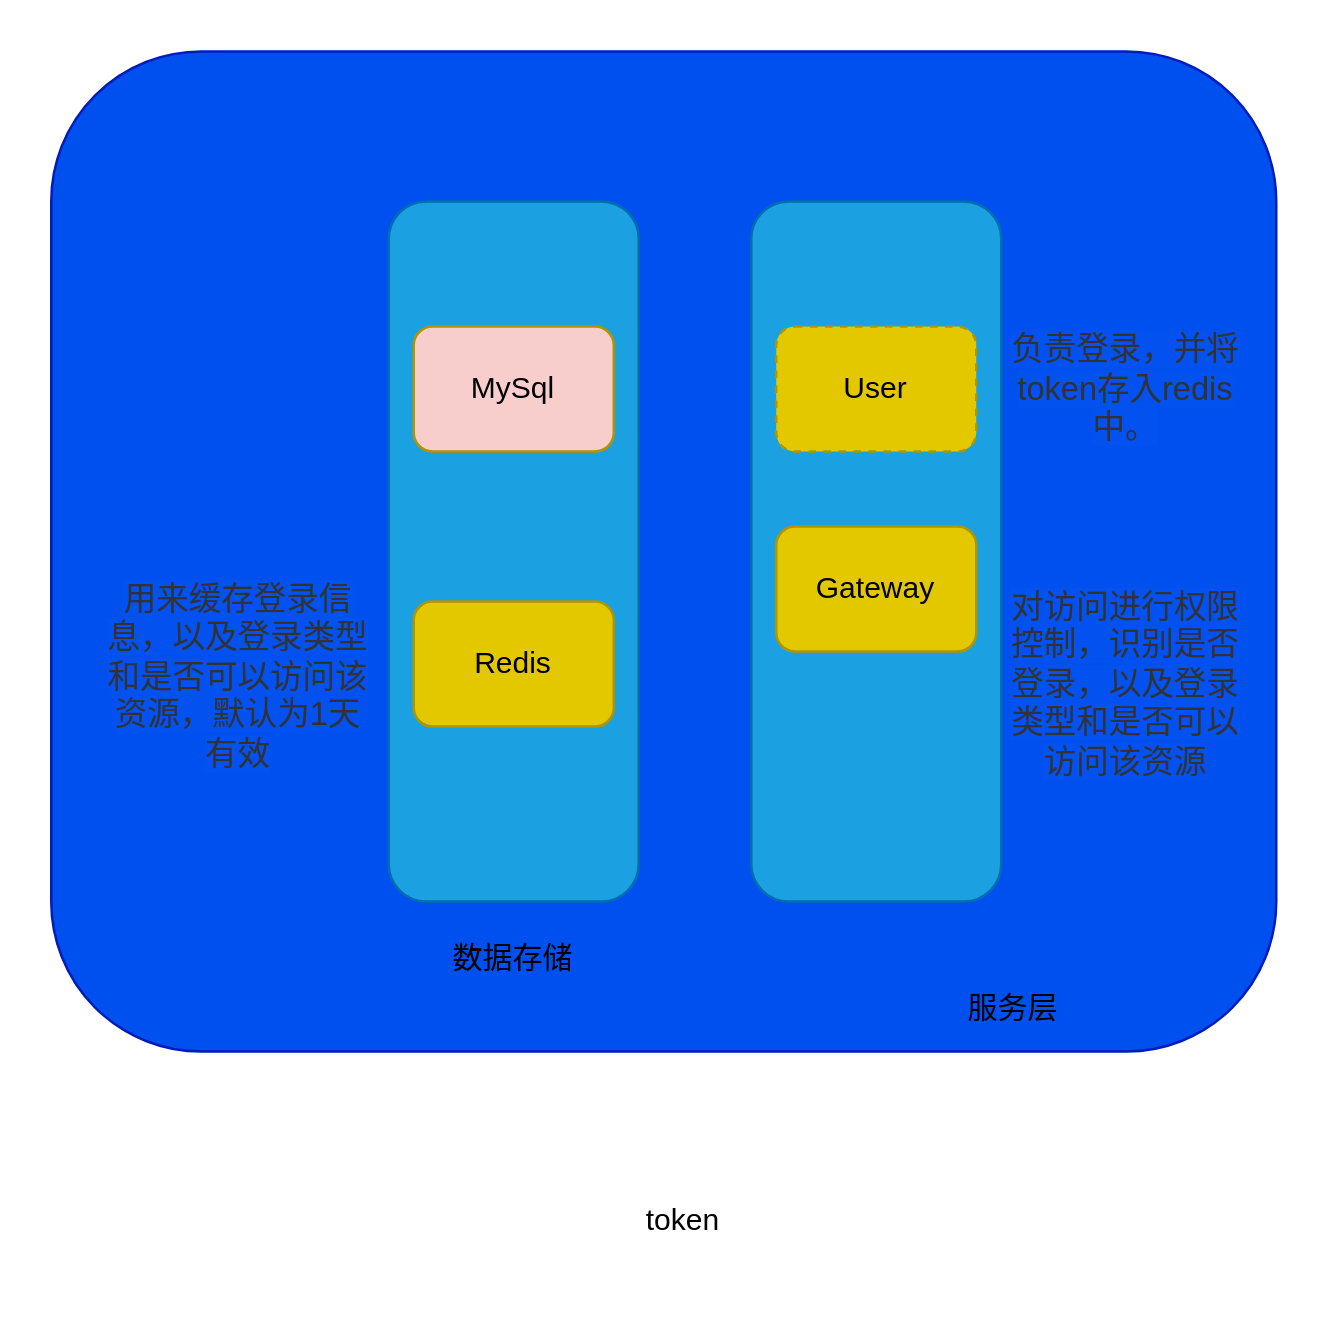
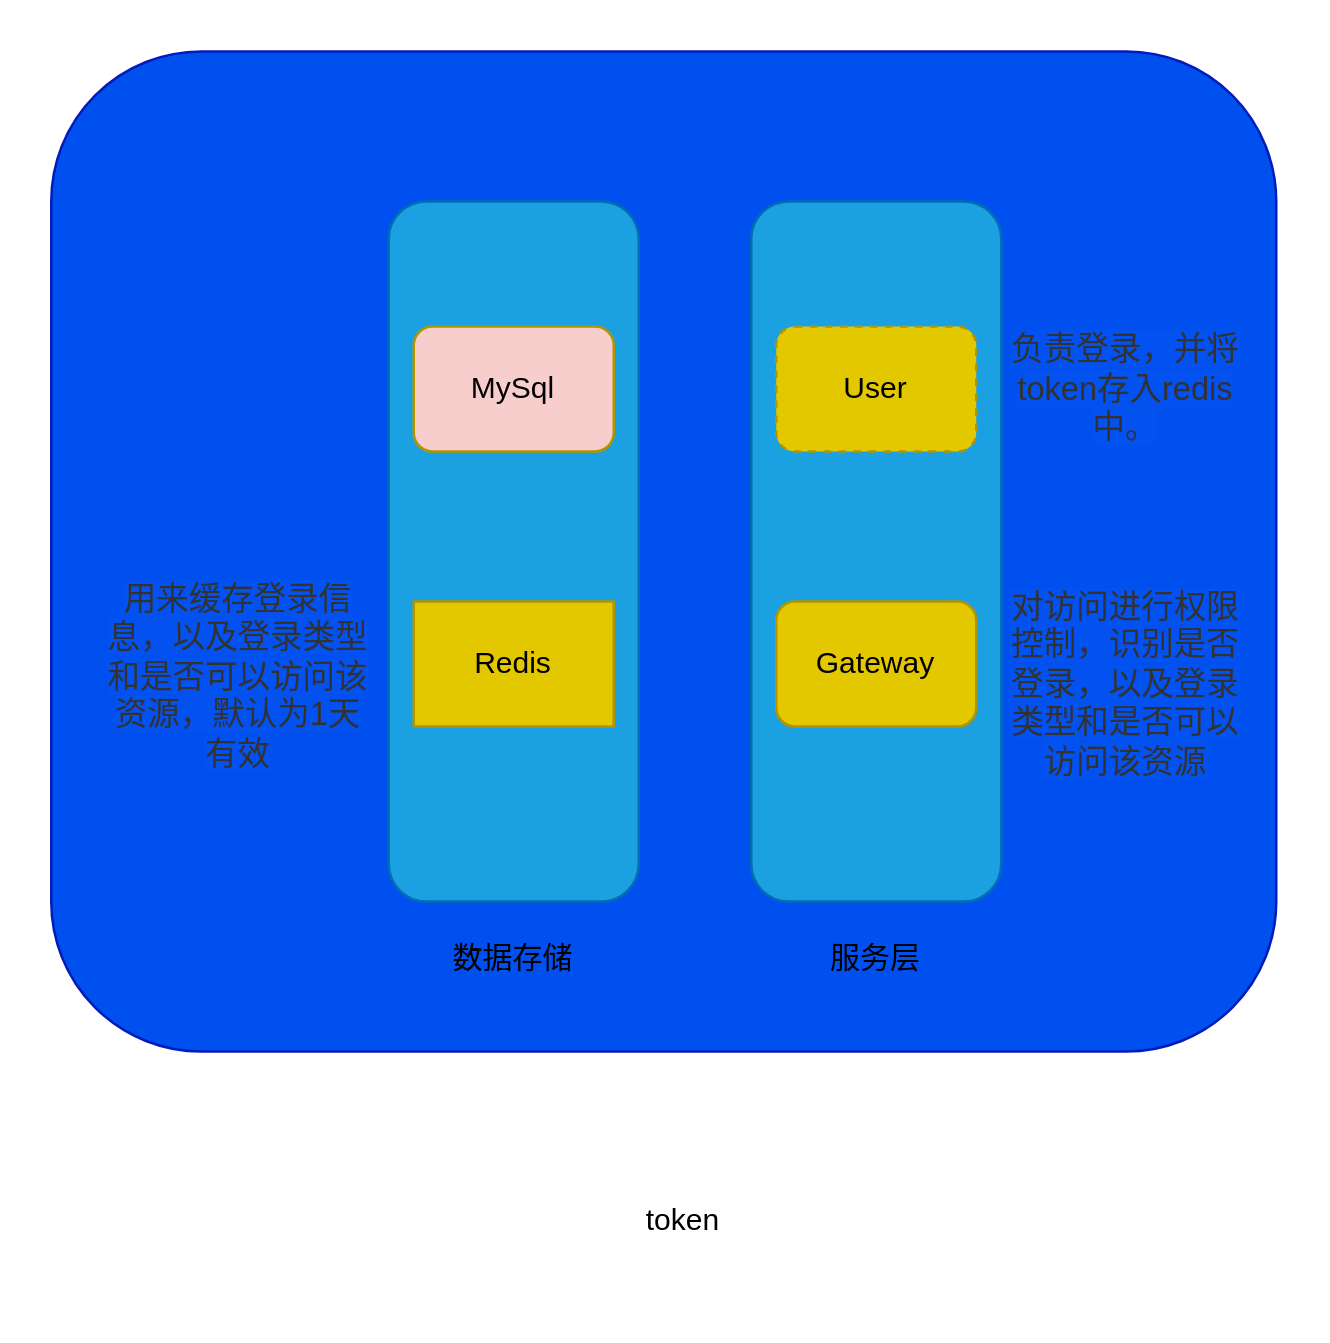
(876, 589) -> (876, 664)
(514, 664) -> (514, 664)
(1014, 1008) -> (876, 958)
